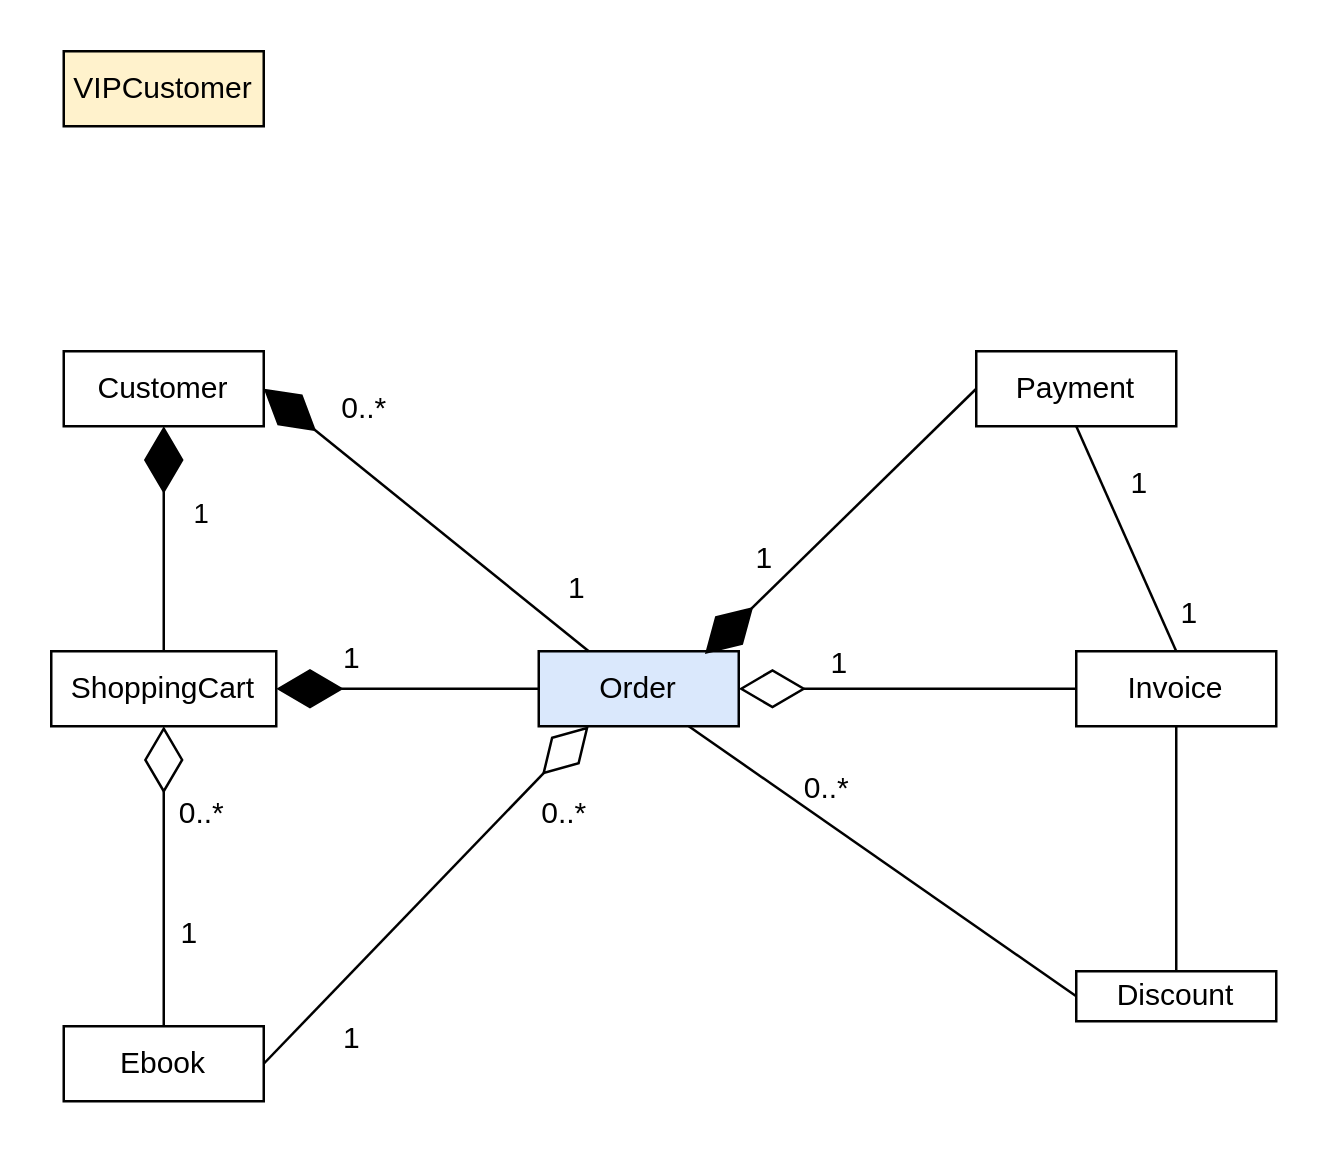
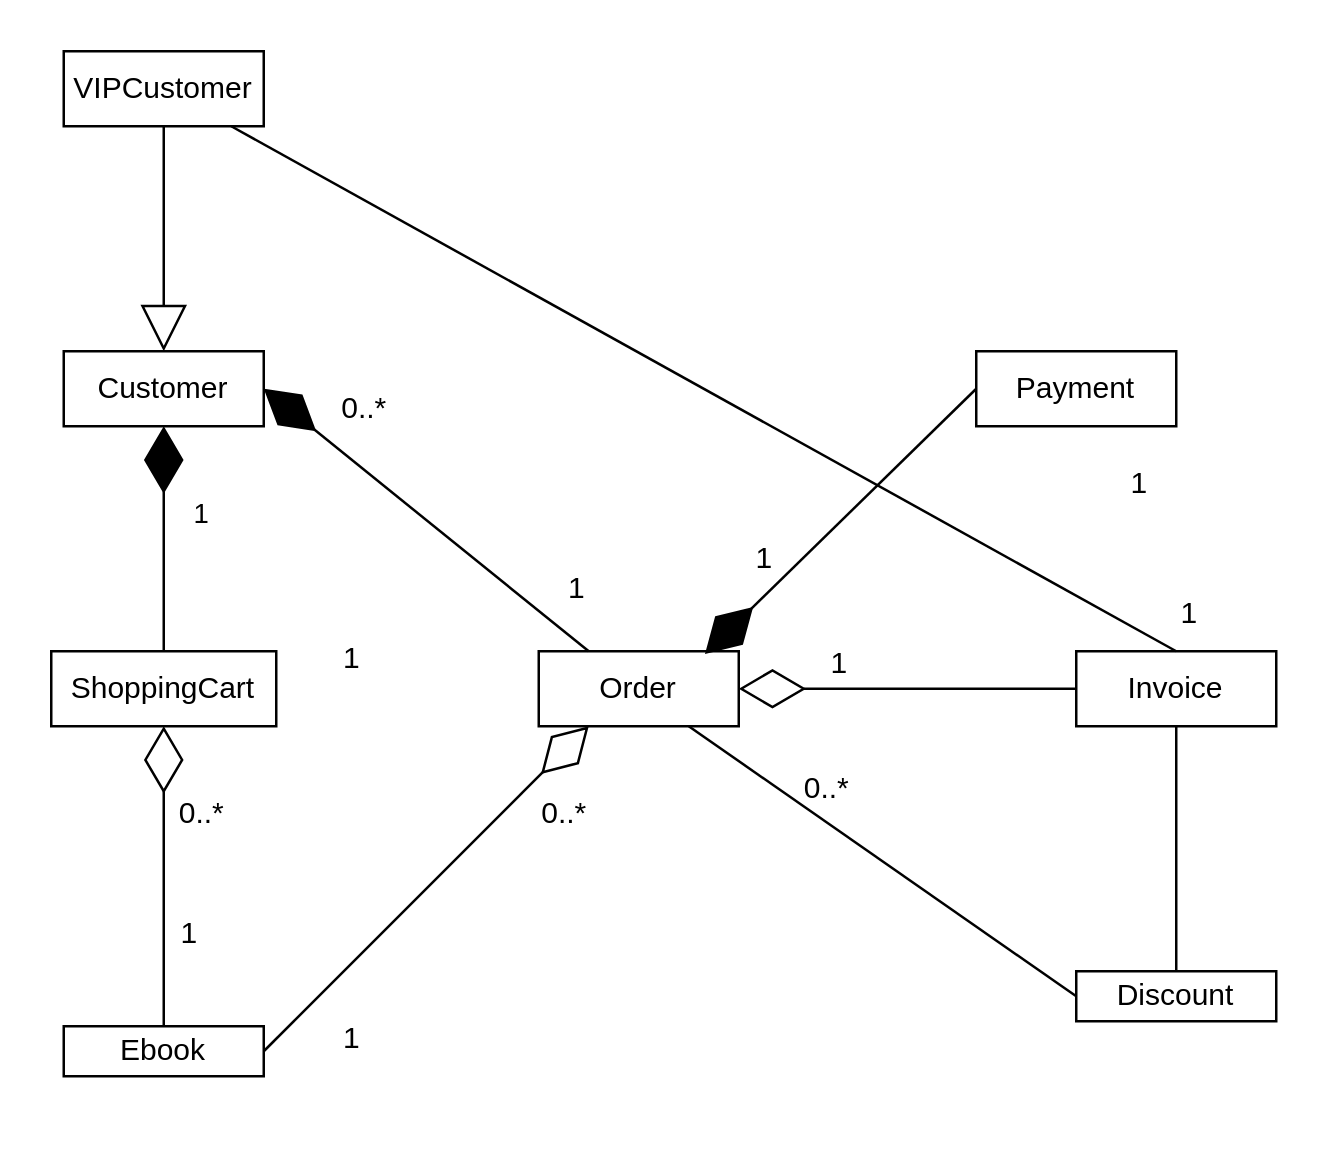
(164, 89) -> (164, 89)
none -> (164, 216)
(1126, 539) -> (552, 304)
(439, 689) -> none
(639, 689) -> (639, 689)
(164, 1064) -> (164, 1051)
